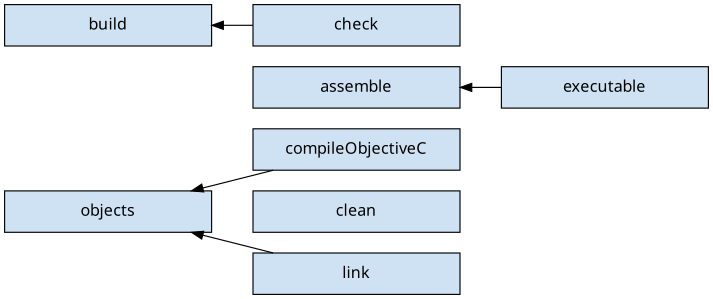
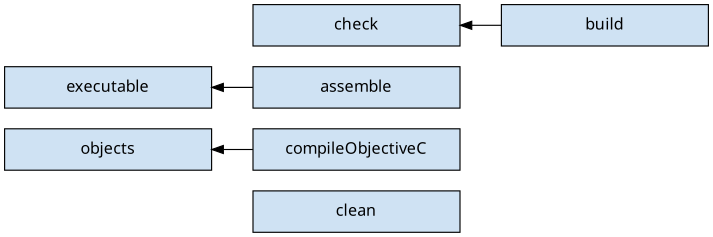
(238, 25) -> (487, 25)
(487, 87) -> (238, 87)
(356, 274) -> none
